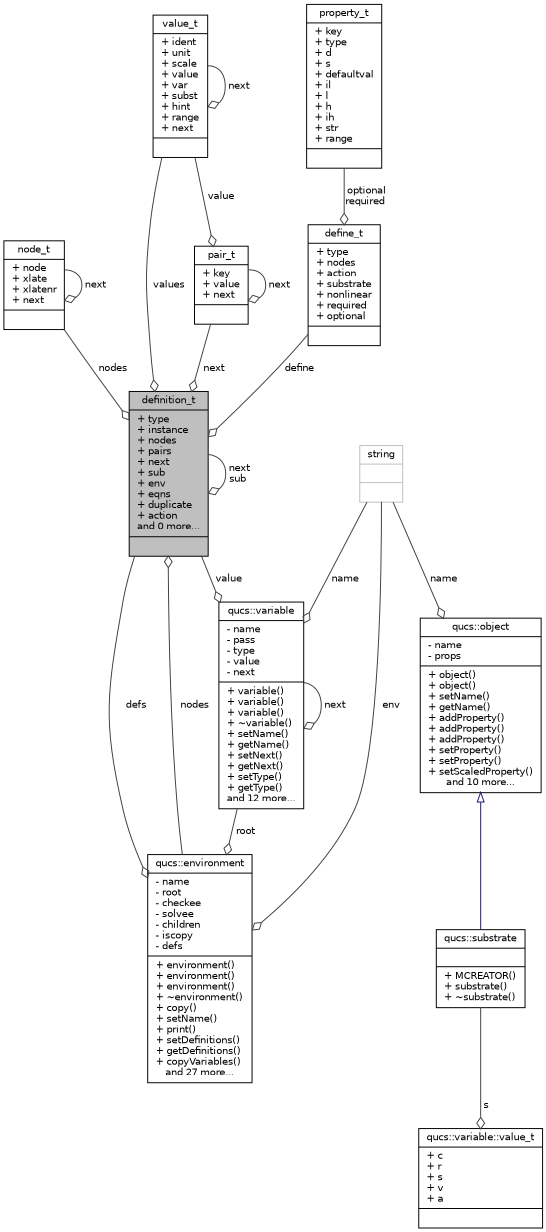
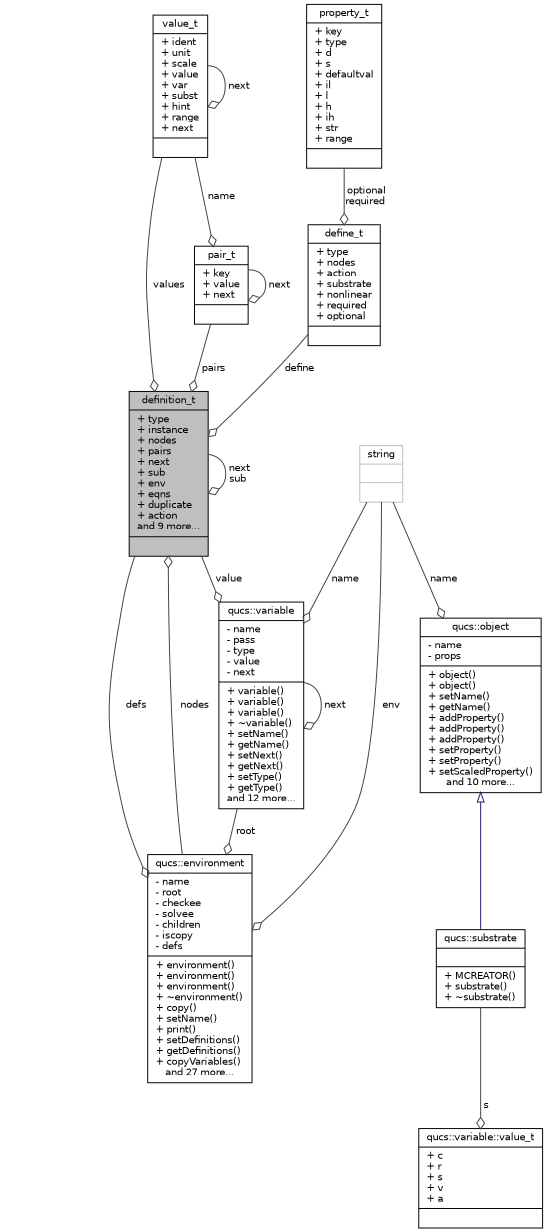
(220, 196) -> (220, 196)
(34, 285) -> none
(213, 369) -> (213, 369)
(169, 526) -> (169, 526)
